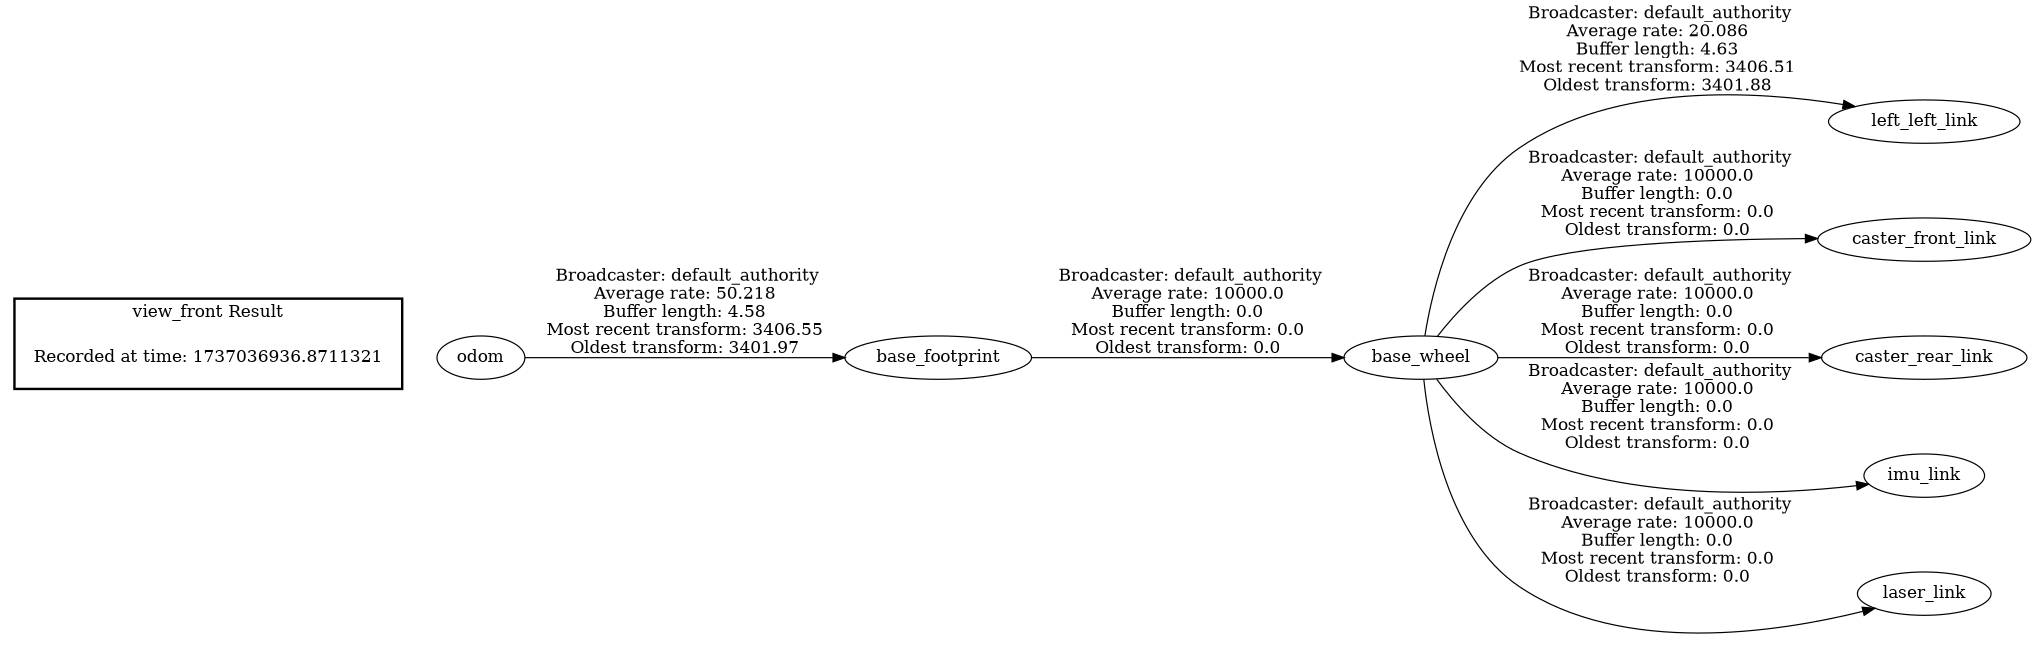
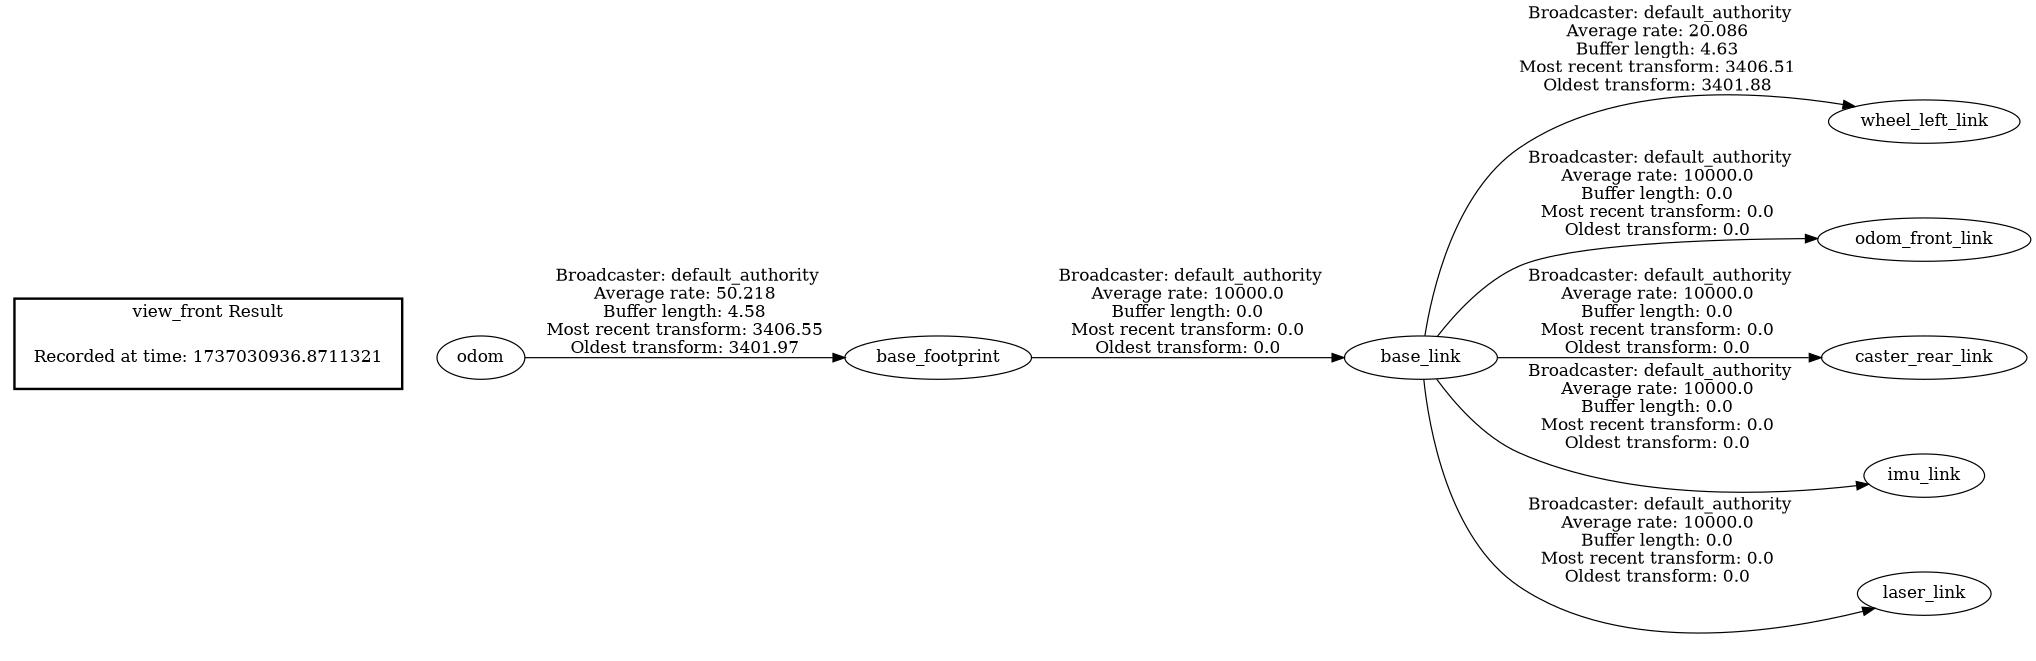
(1924, 122) -> (1924, 122)
(1924, 240) -> (1924, 240)
(208, 358) -> (208, 358)
(1421, 358) -> (1421, 358)
